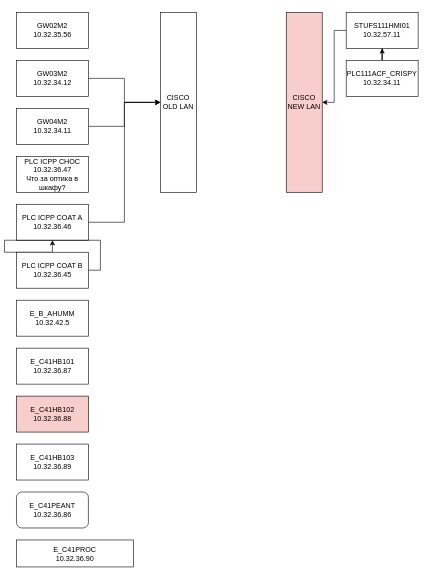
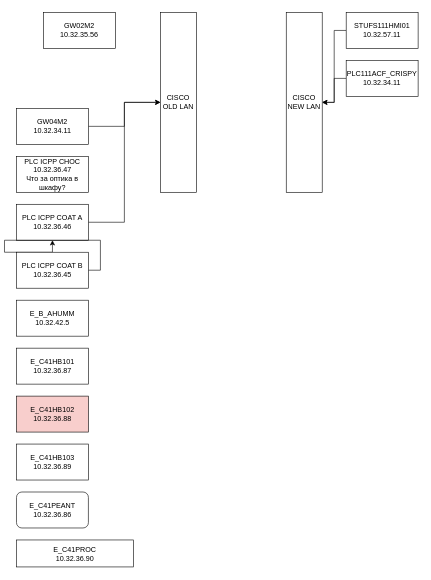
(53, 30) -> (80, 30)
(383, 52) -> (341, 78)
(53, 78) -> none
(118, 78) -> none
(305, 102) -> (305, 102)
